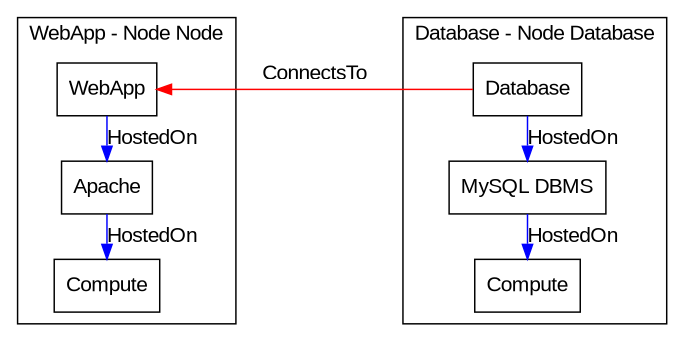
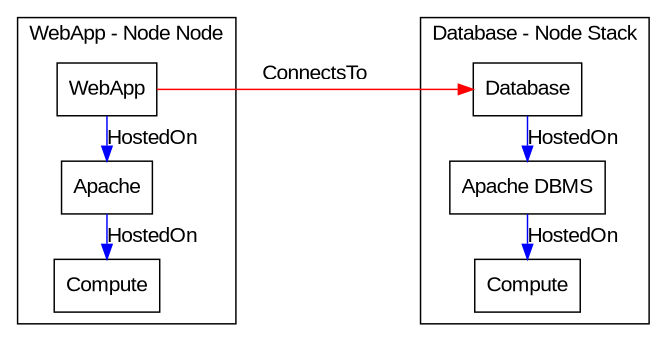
(535, 34) -> (535, 34)
(322, 89) -> (307, 89)
(528, 188) -> (528, 188)
